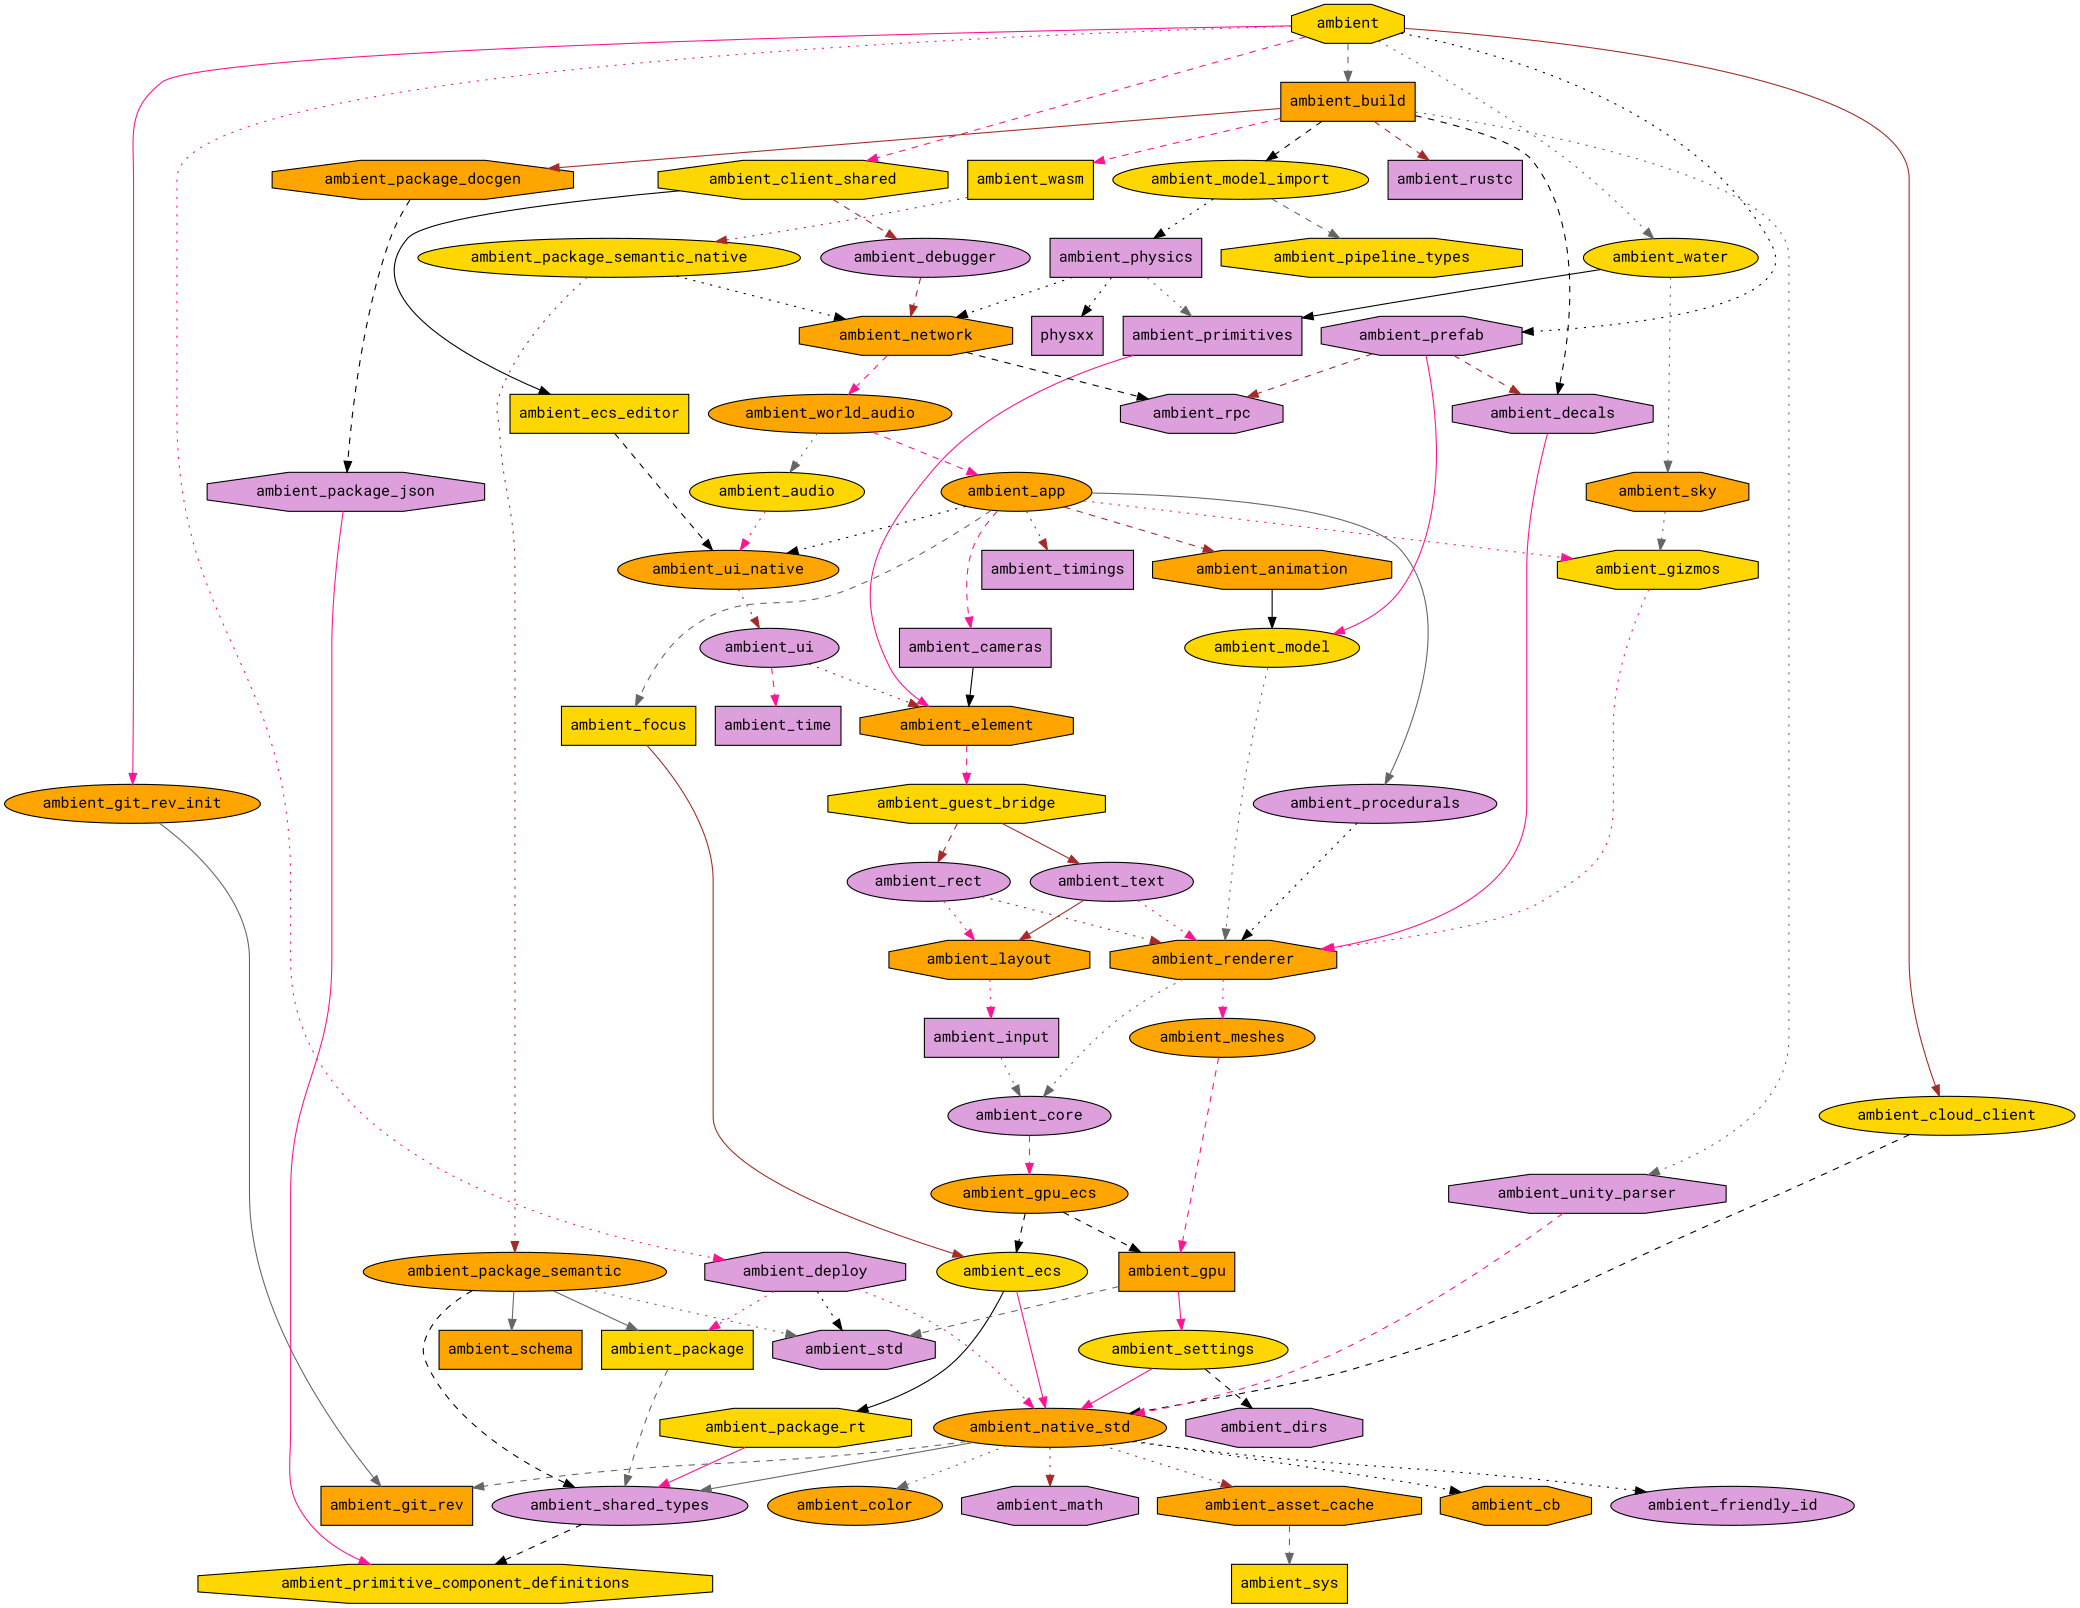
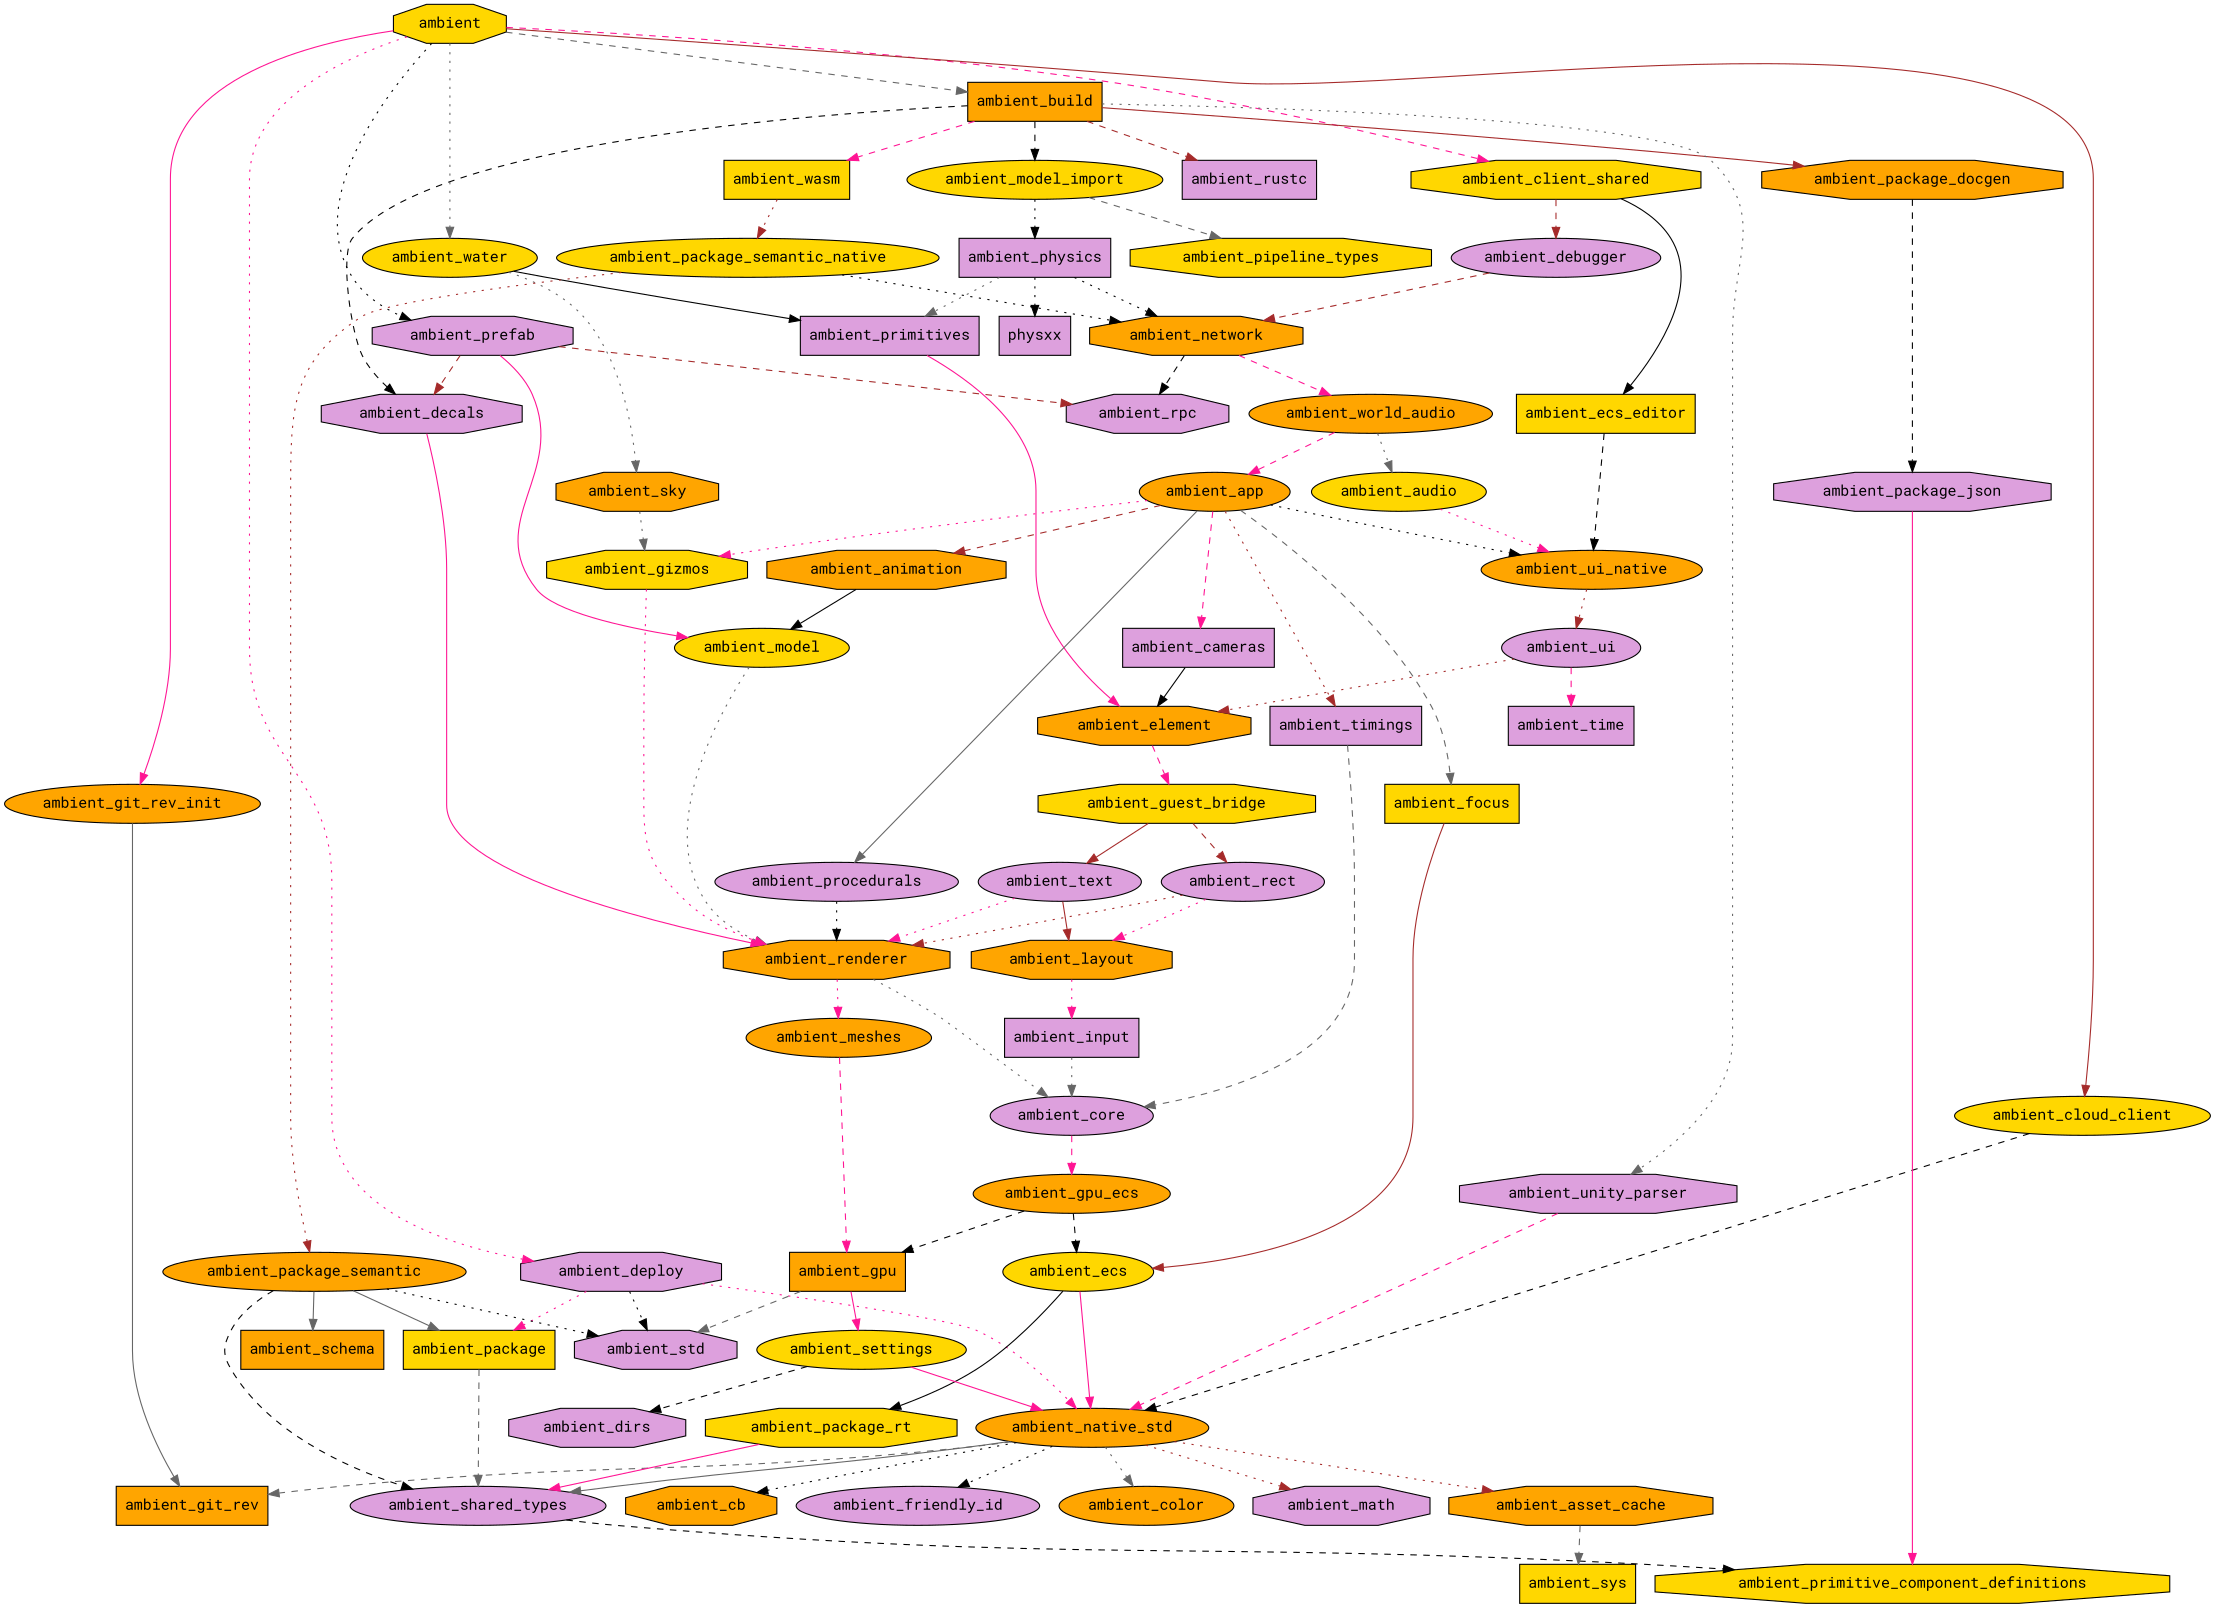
none -> (1350, 986)
(686, 1311) -> (487, 1311)
